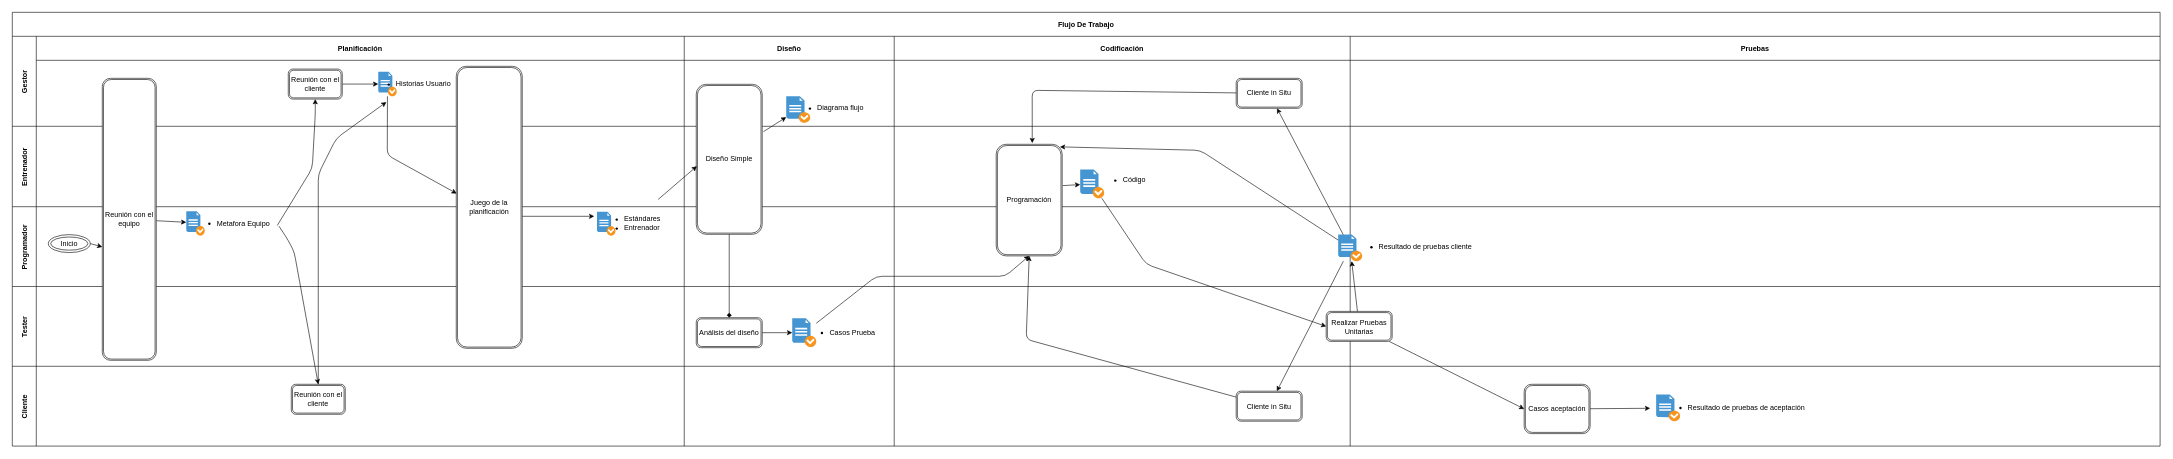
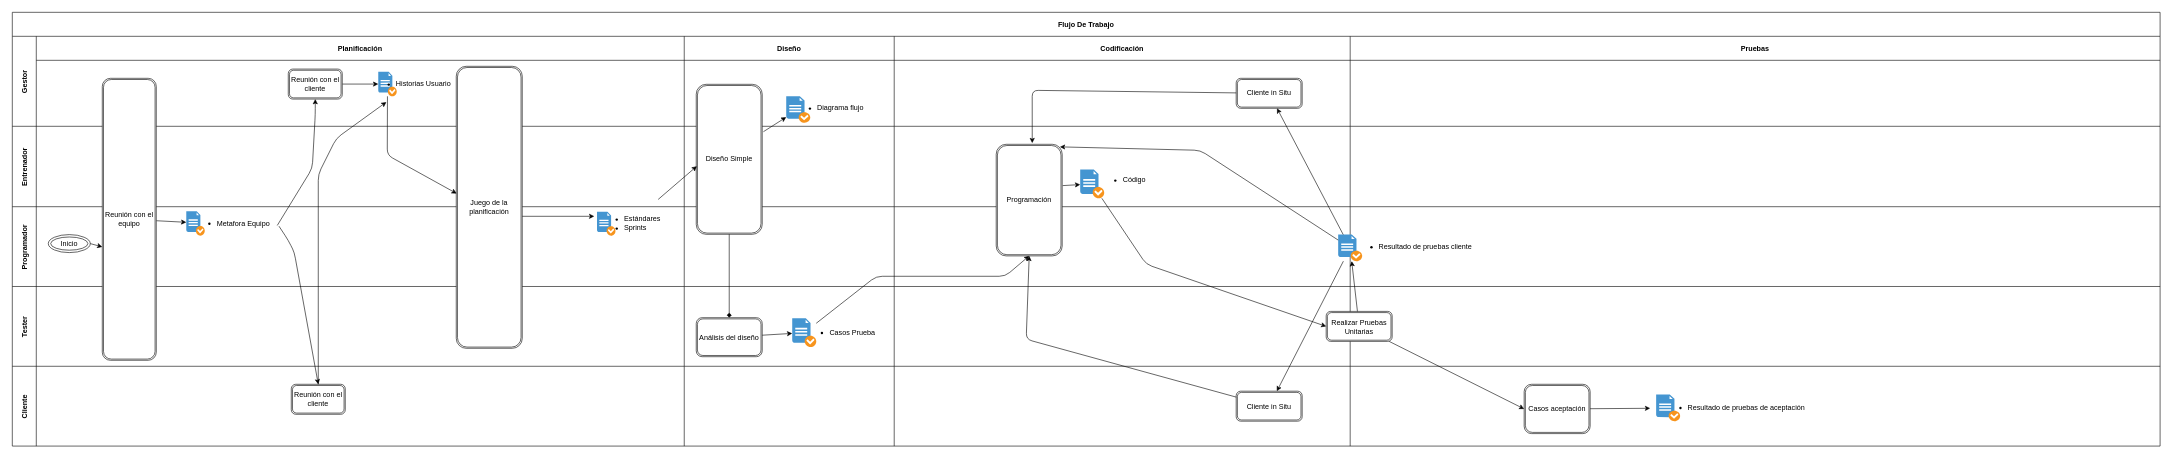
(631, 224) -> (631, 224)
(729, 333) -> (729, 337)
